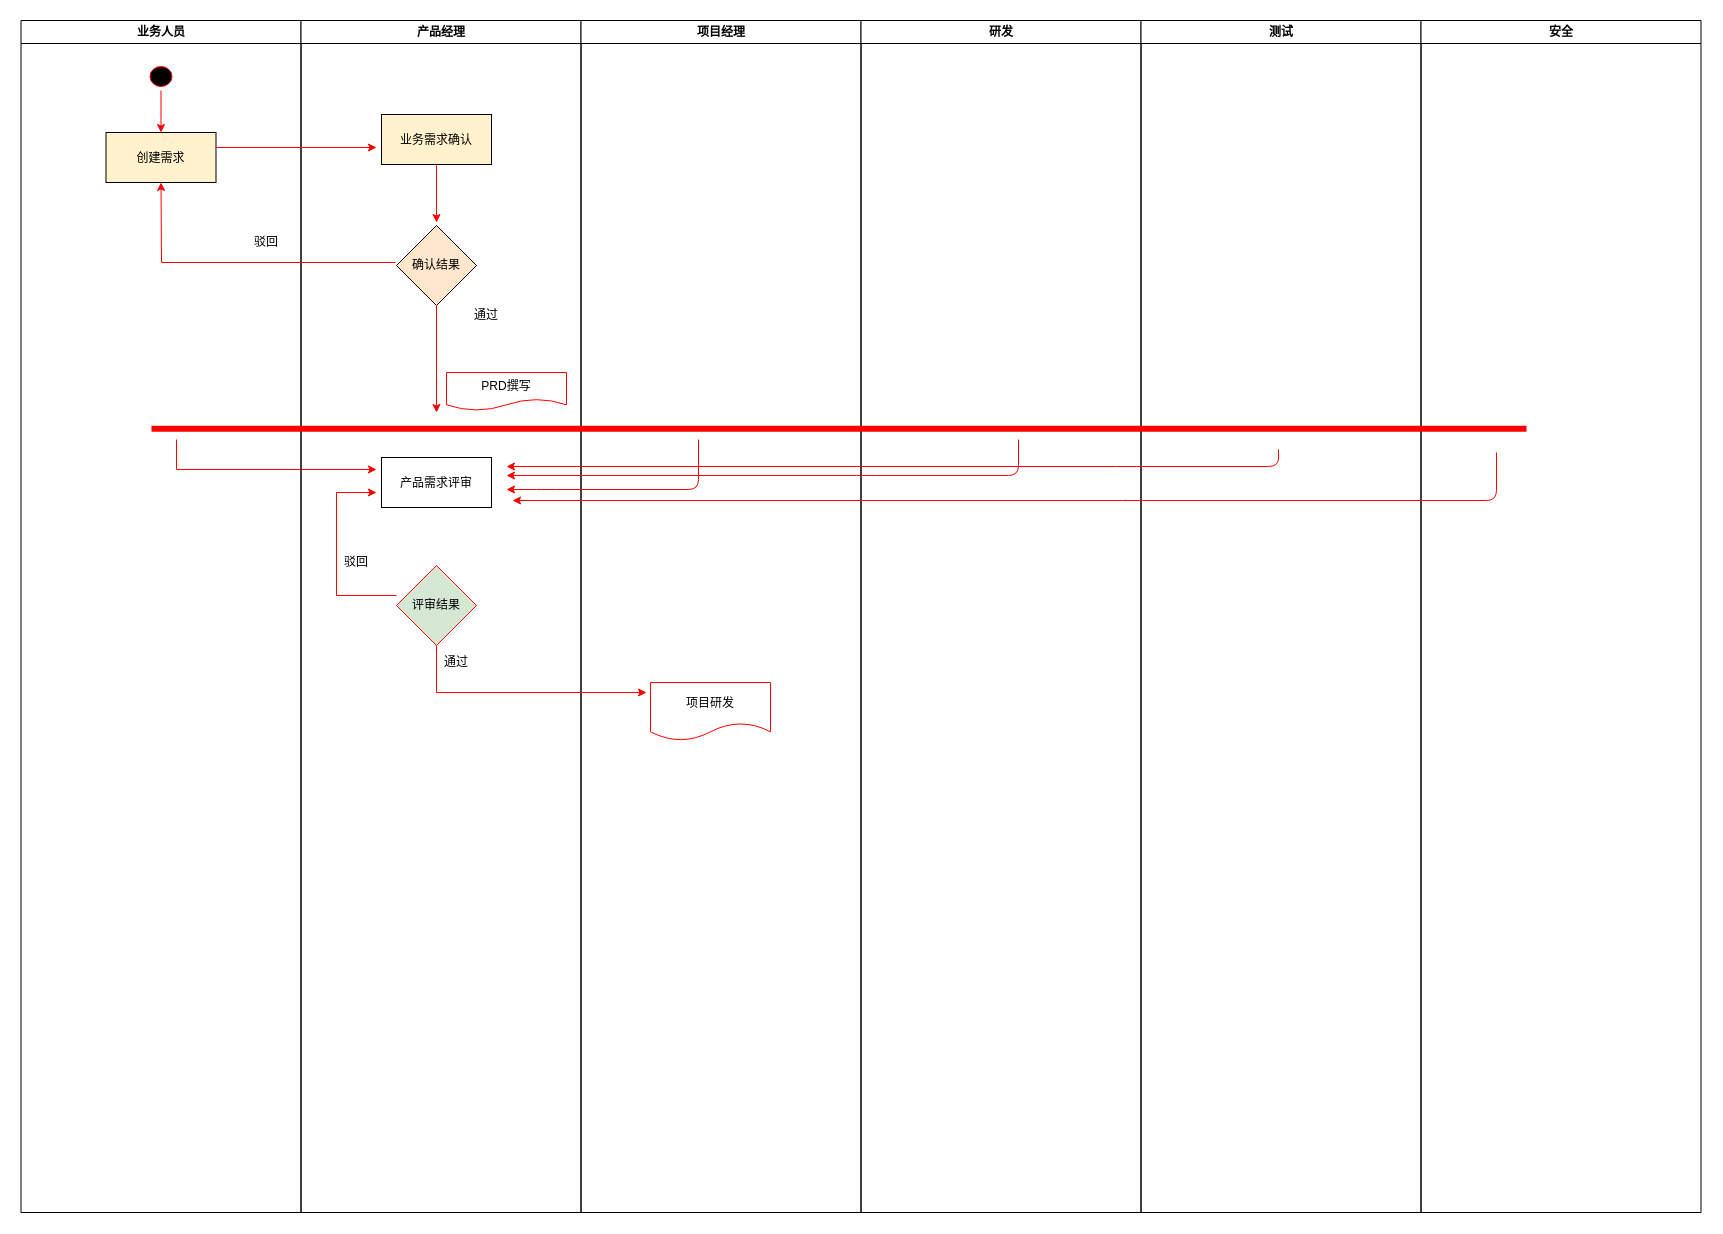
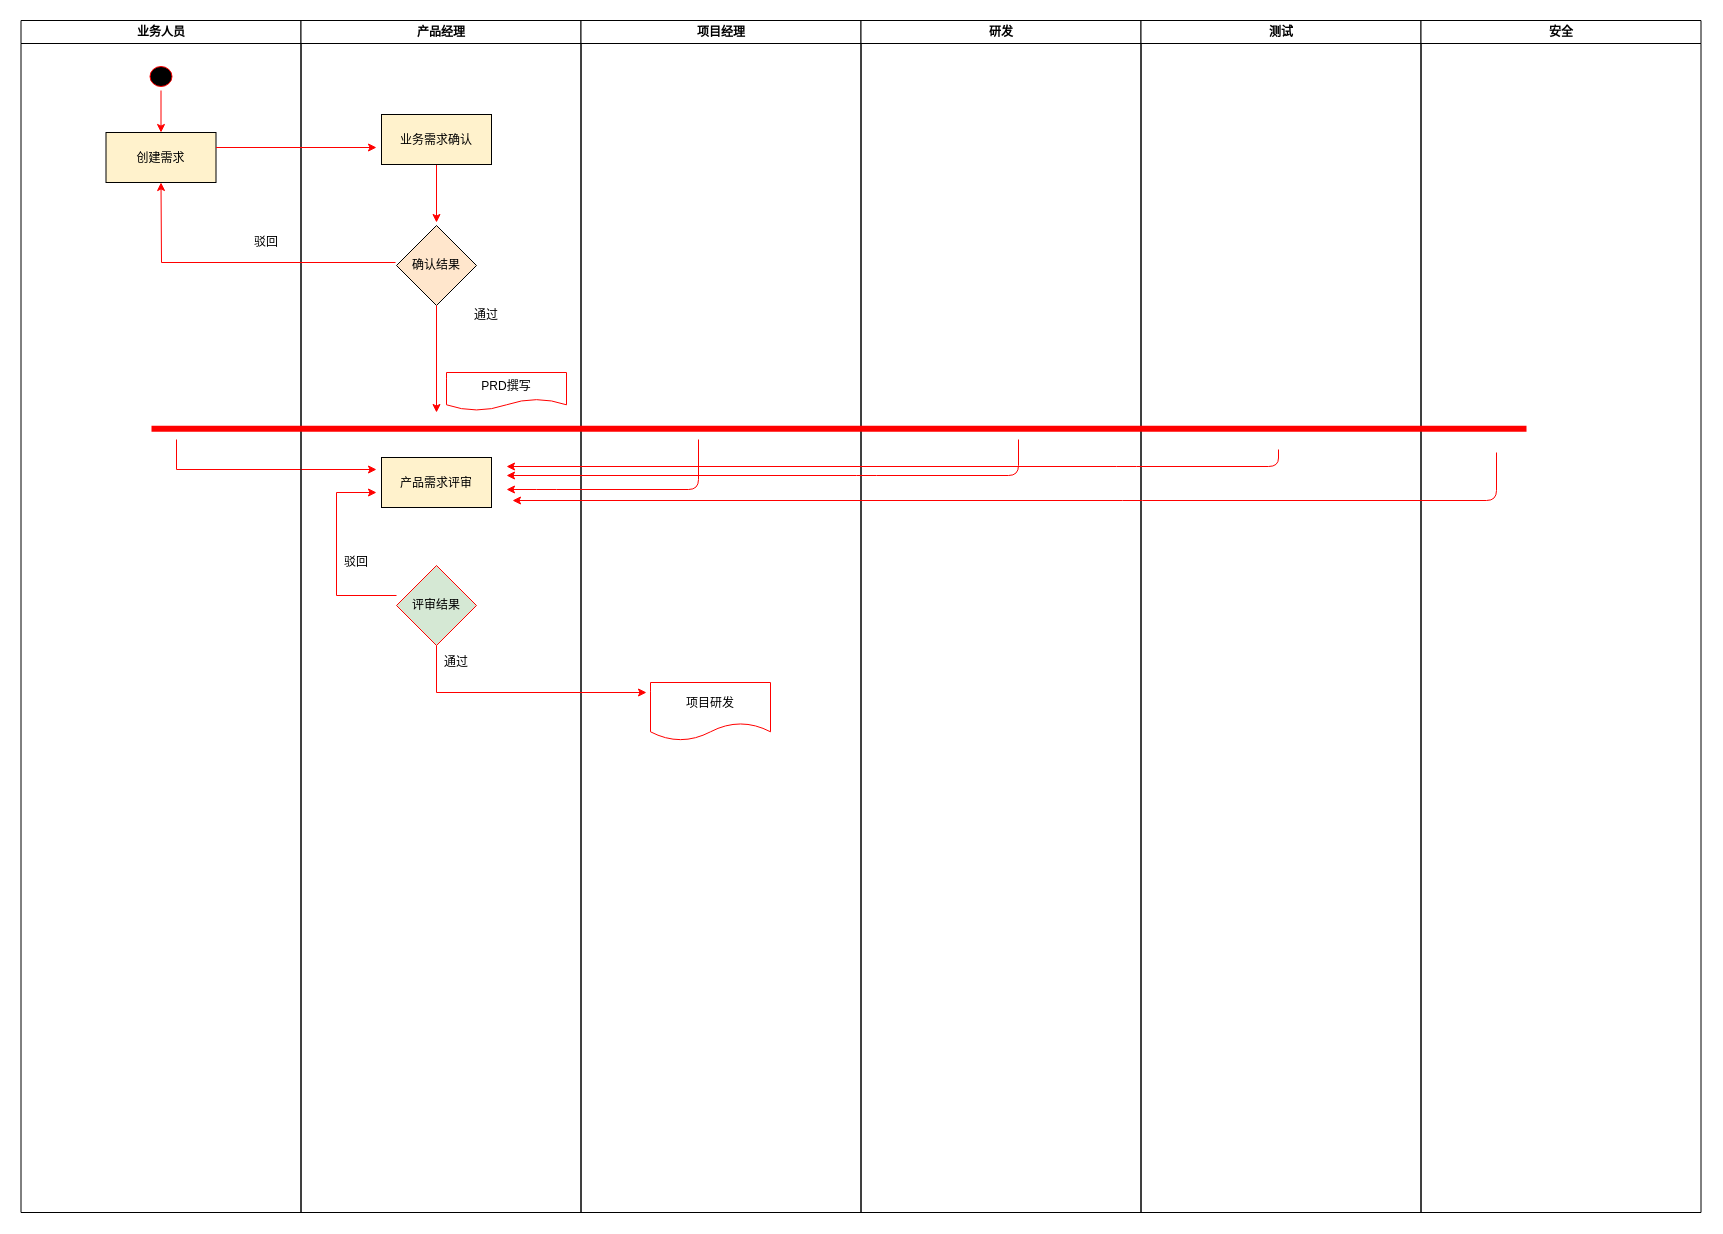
(437, 483) -> (437, 483)
